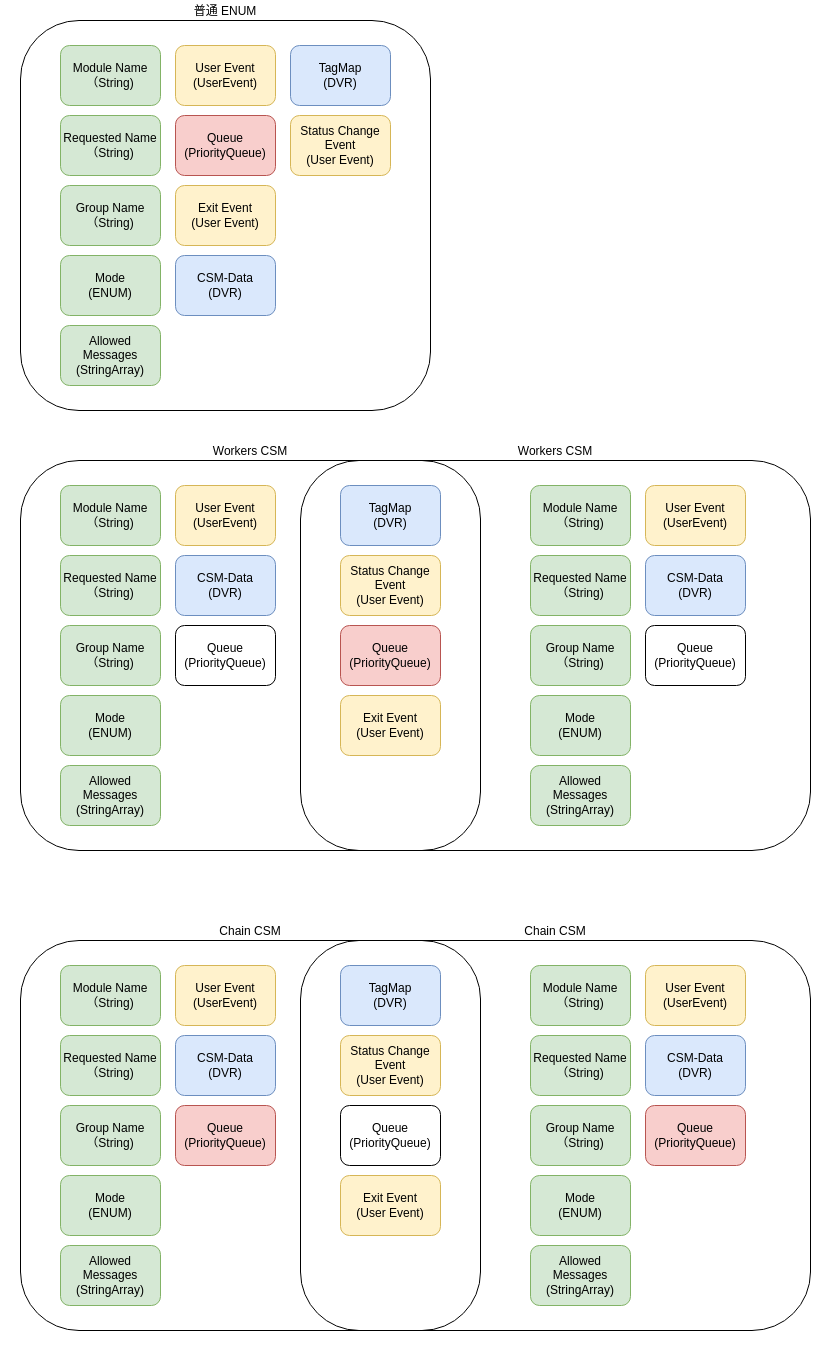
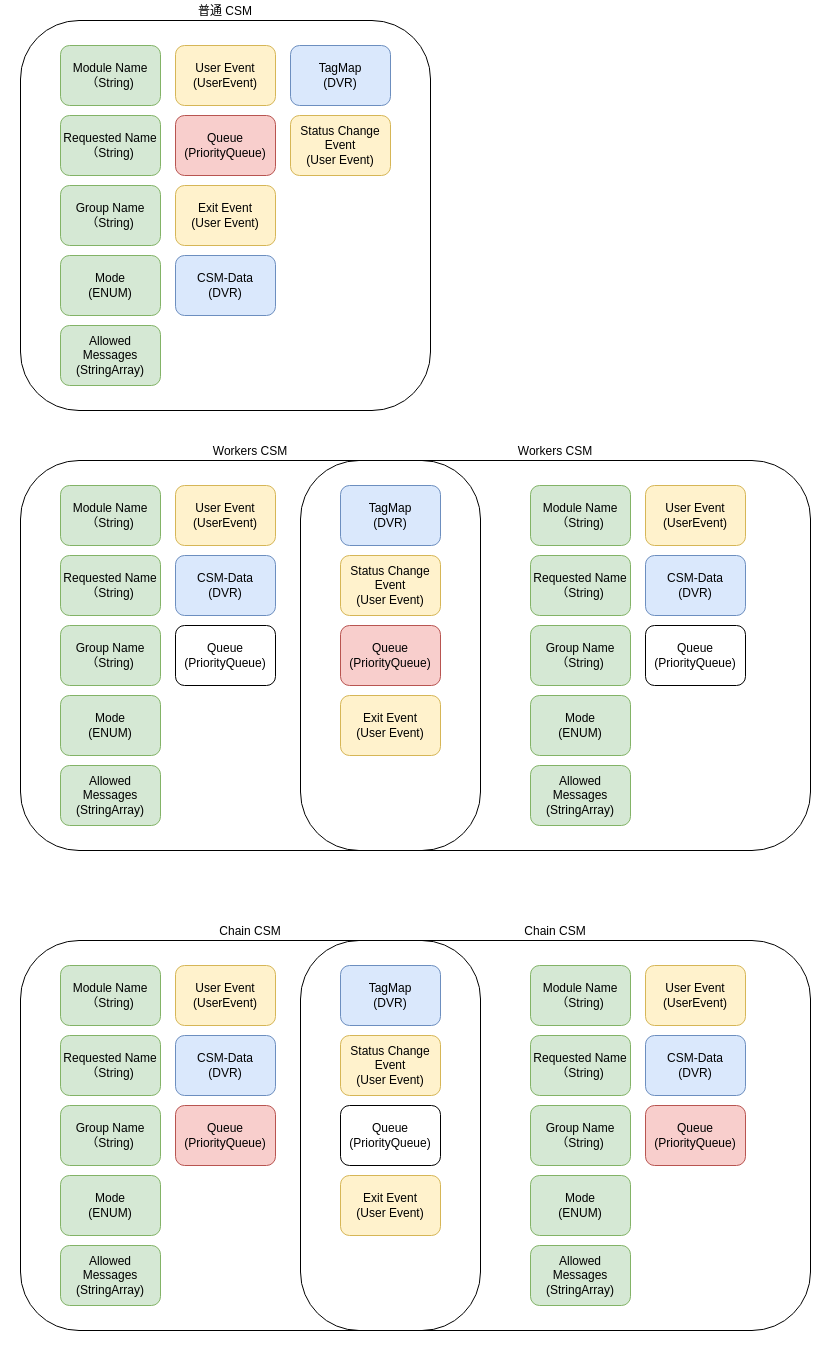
(226, 10) -> (226, 10)
